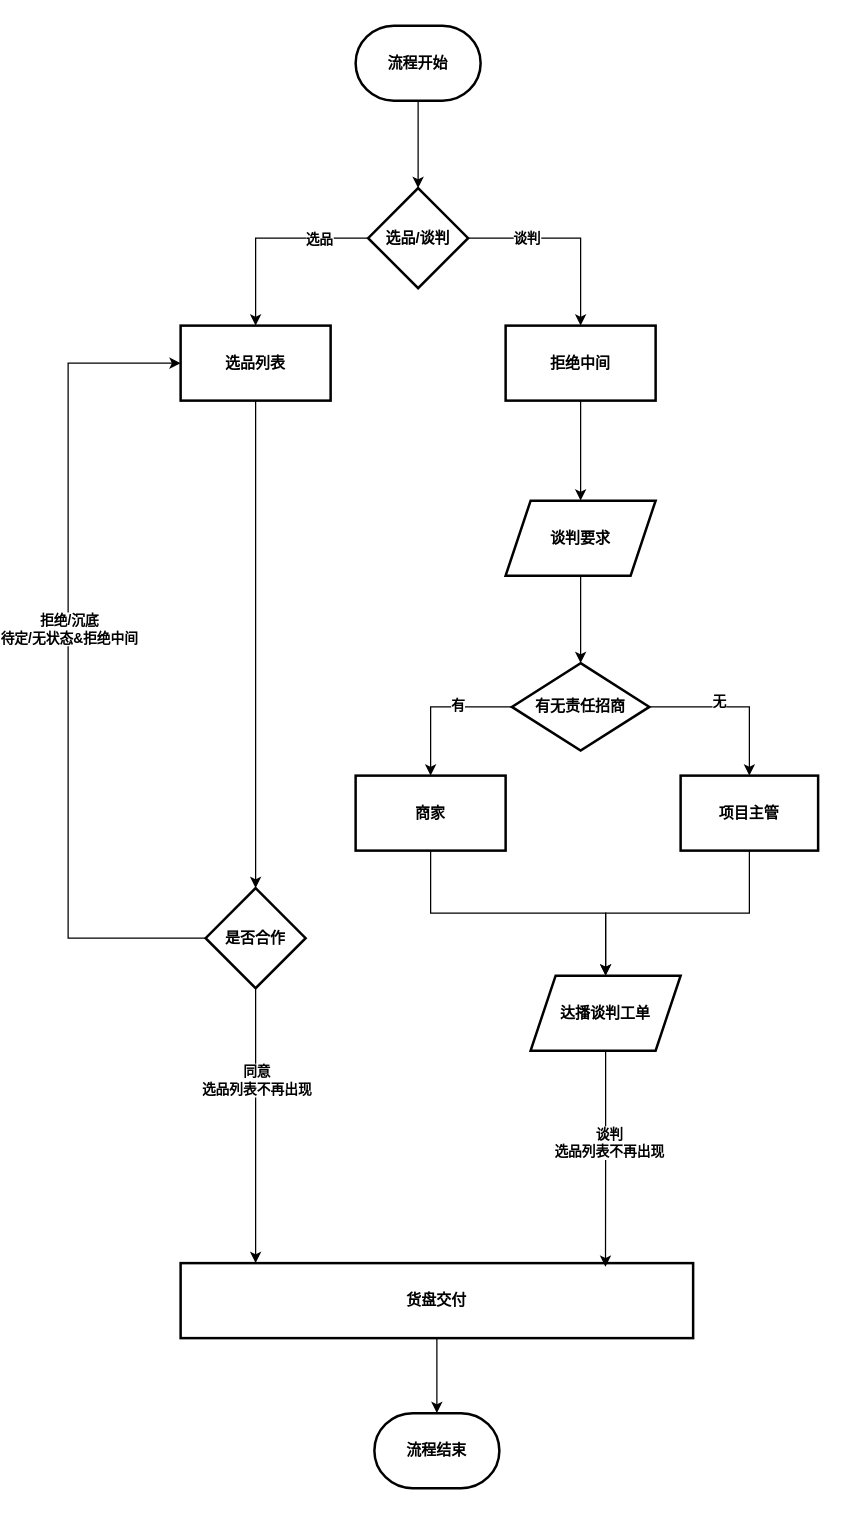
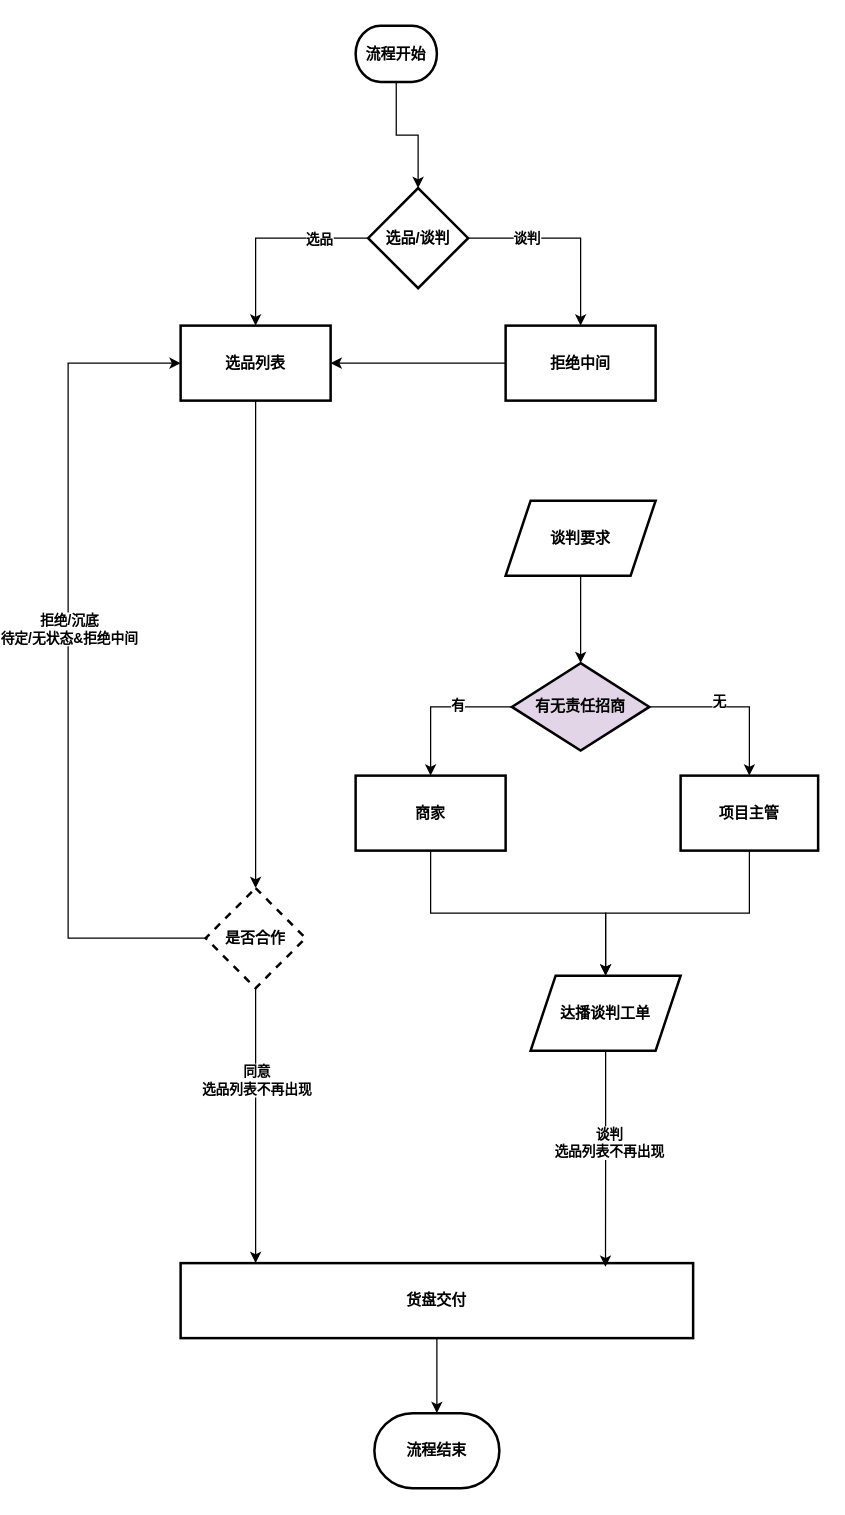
(418, 63) -> (396, 54)
(581, 447) -> (422, 363)
(581, 707) -> (581, 707)
(256, 938) -> (256, 938)
